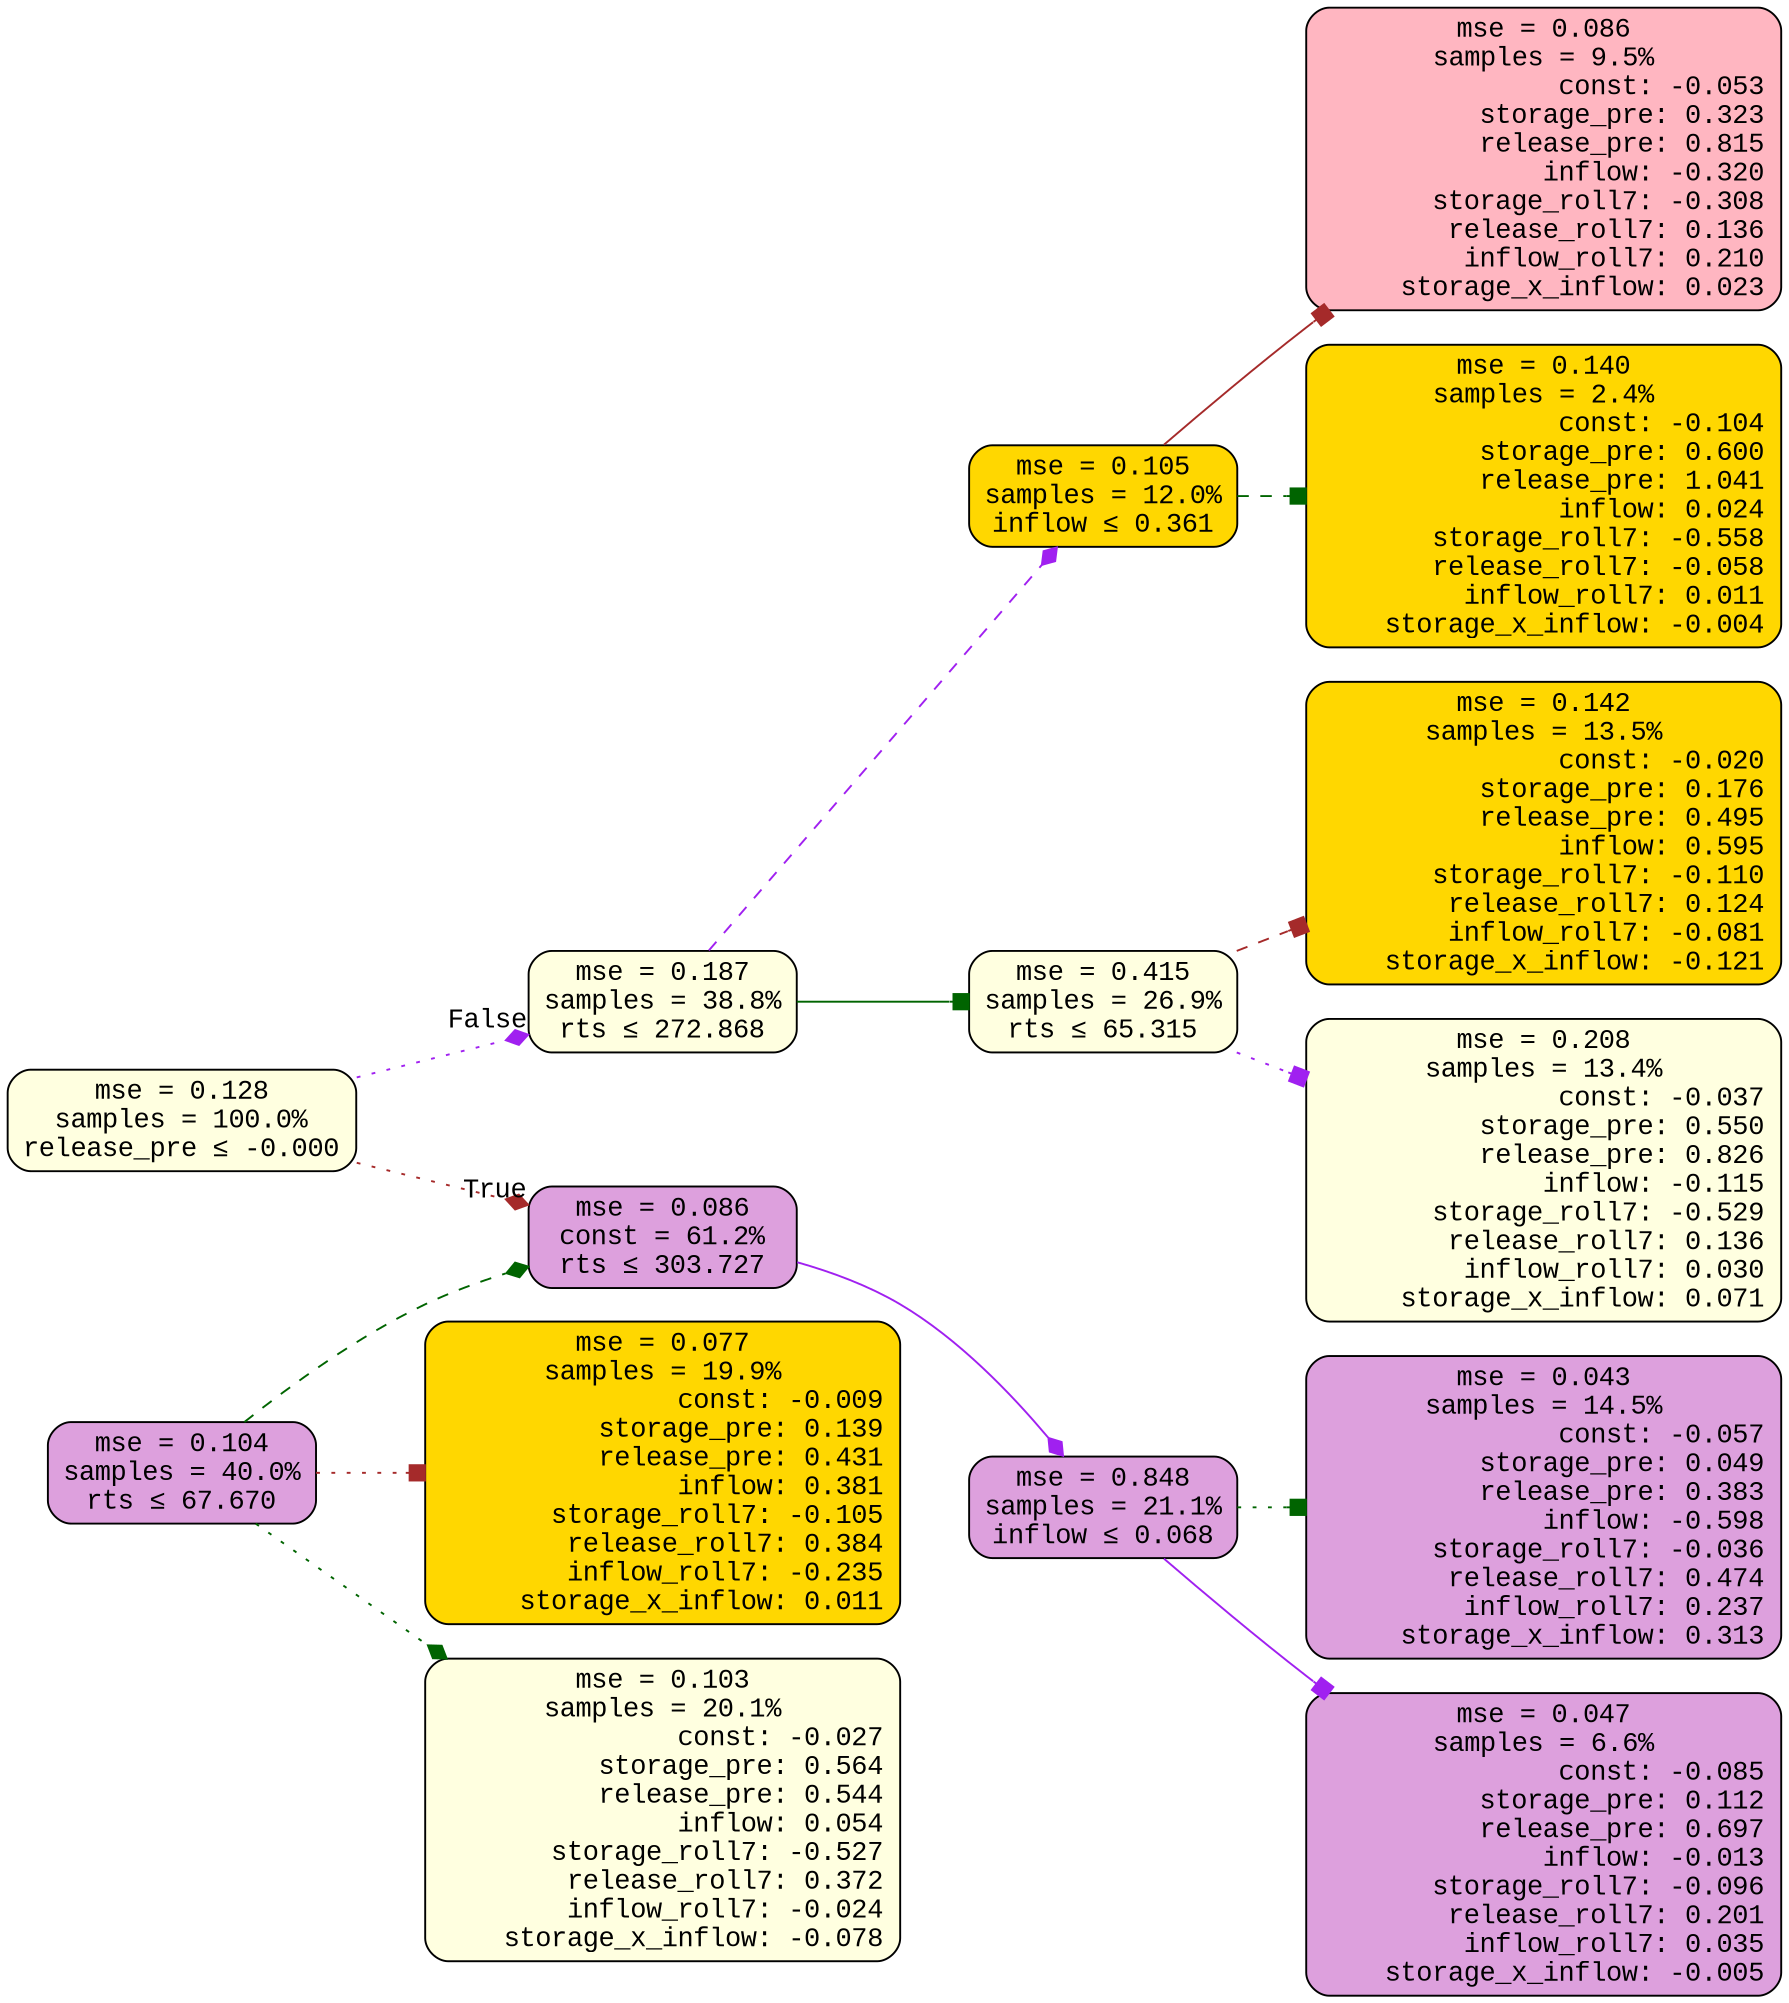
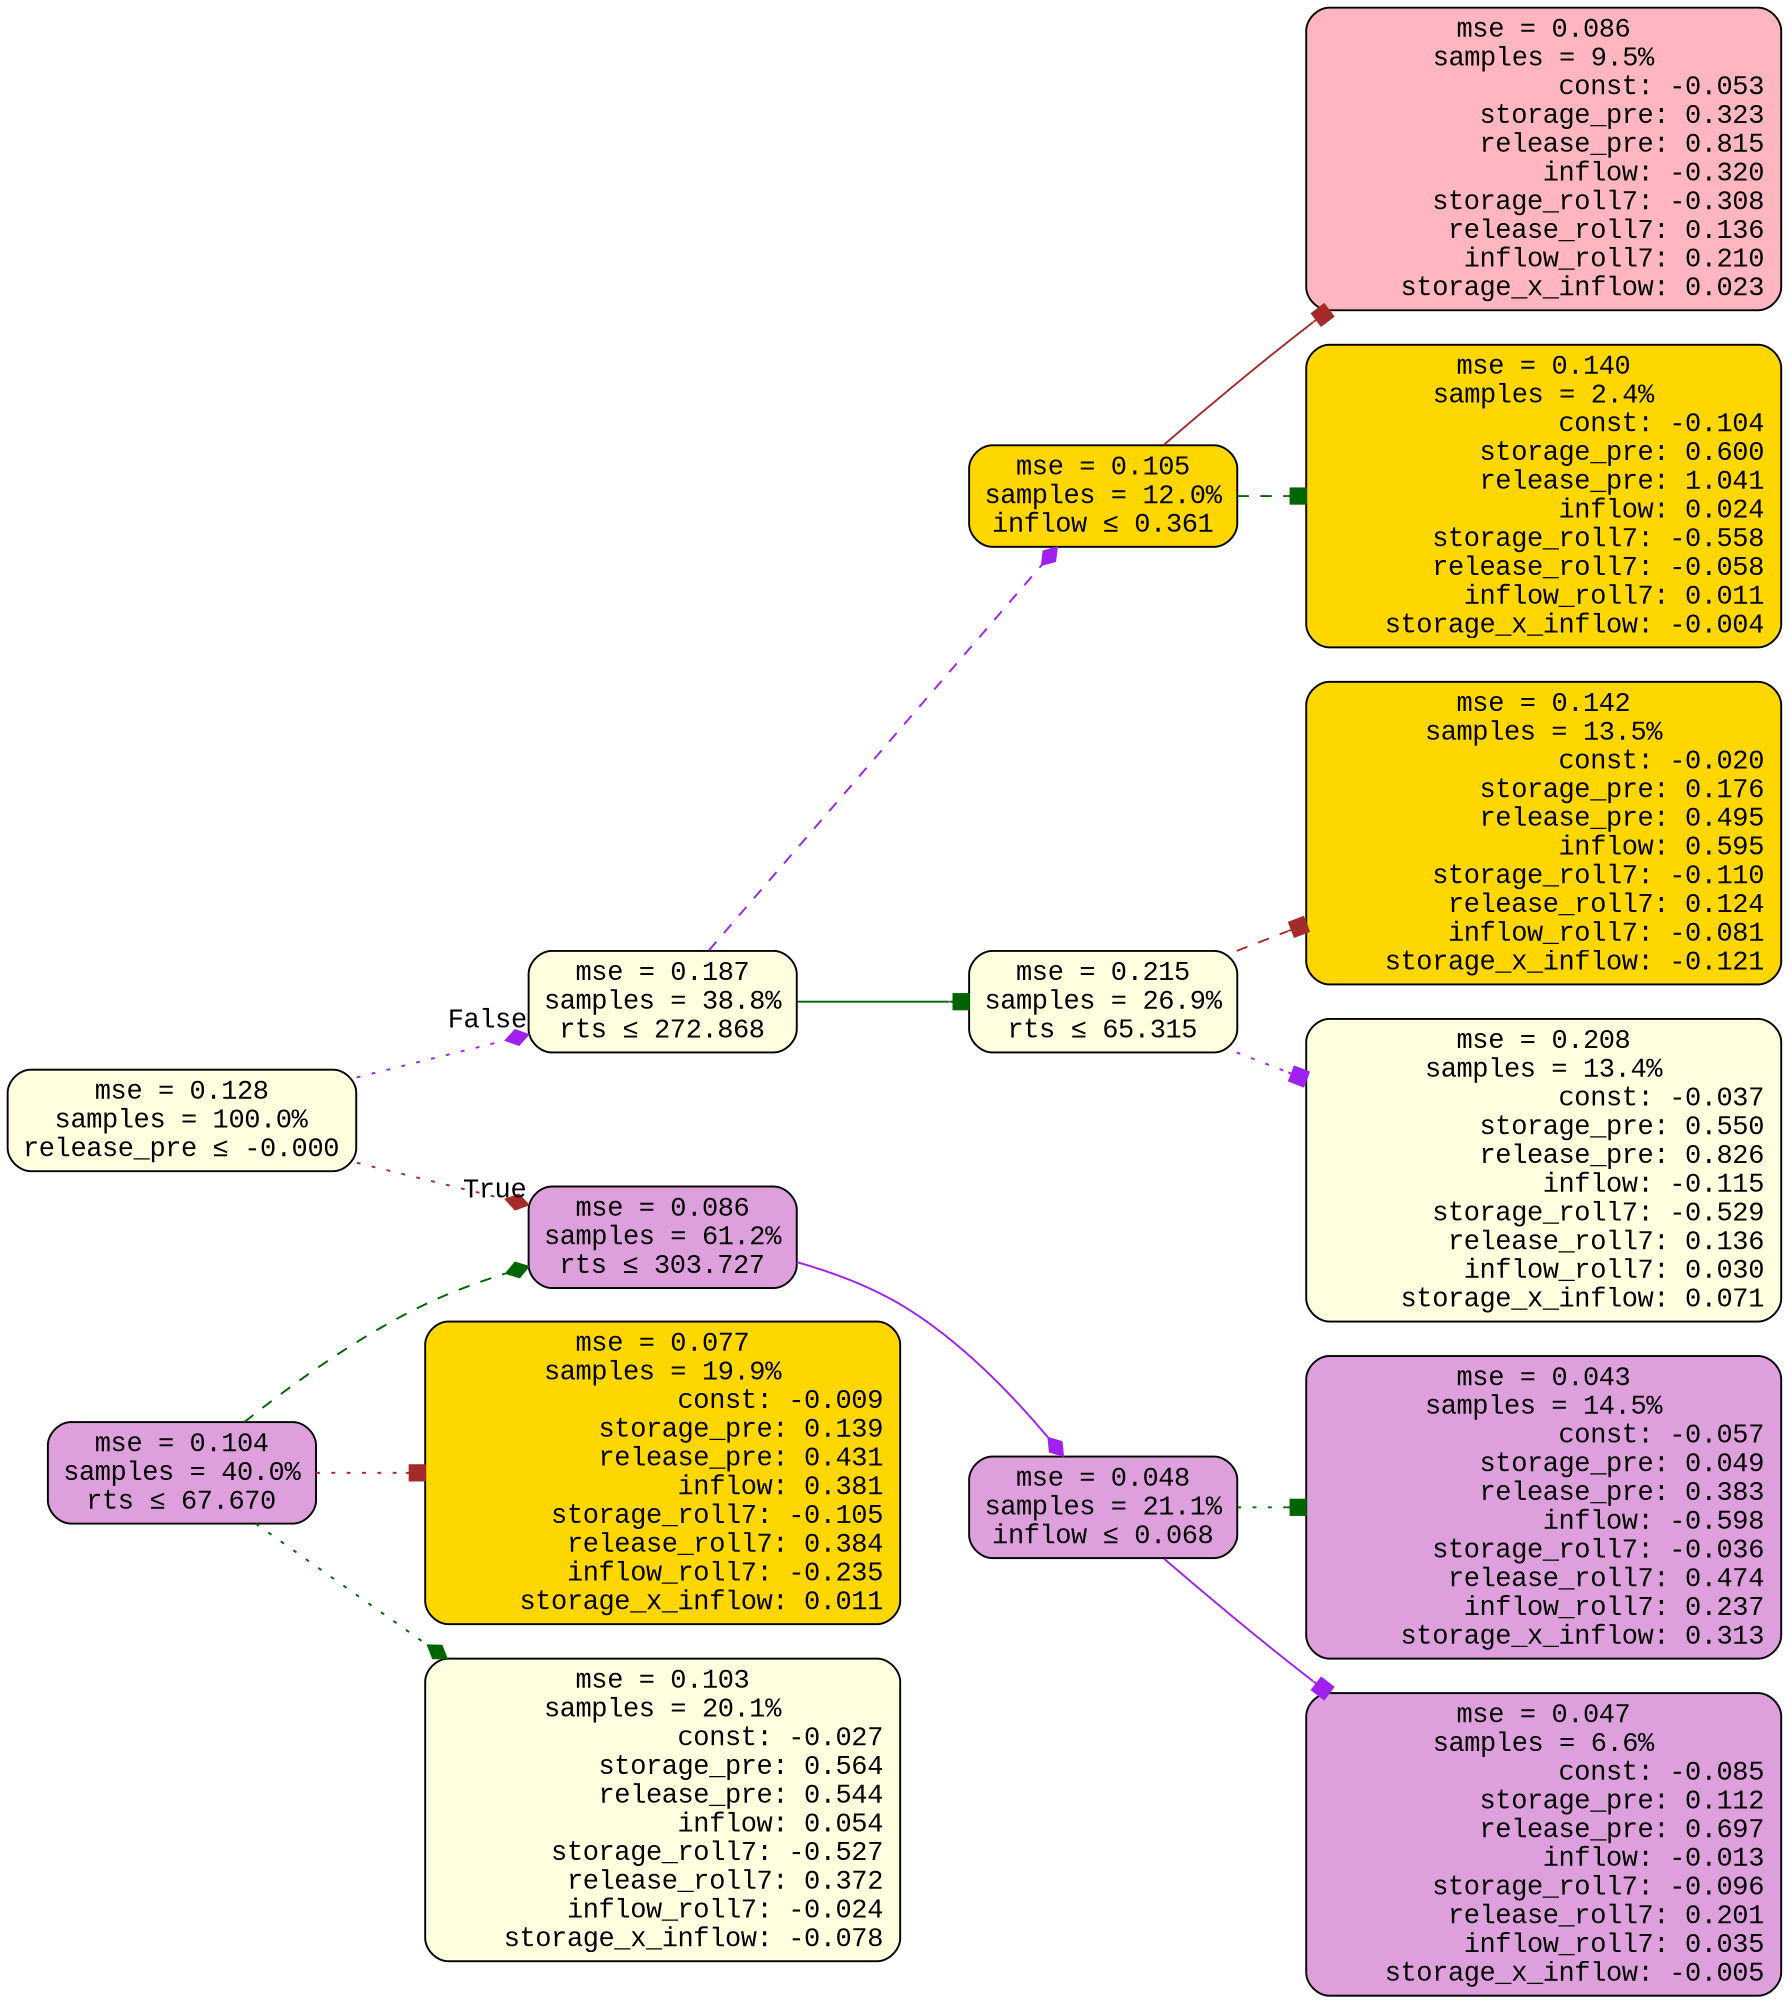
(1103, 1002) -> (1103, 1002)
(663, 1237) -> (663, 1237)
(1103, 1507) -> (1103, 1507)
